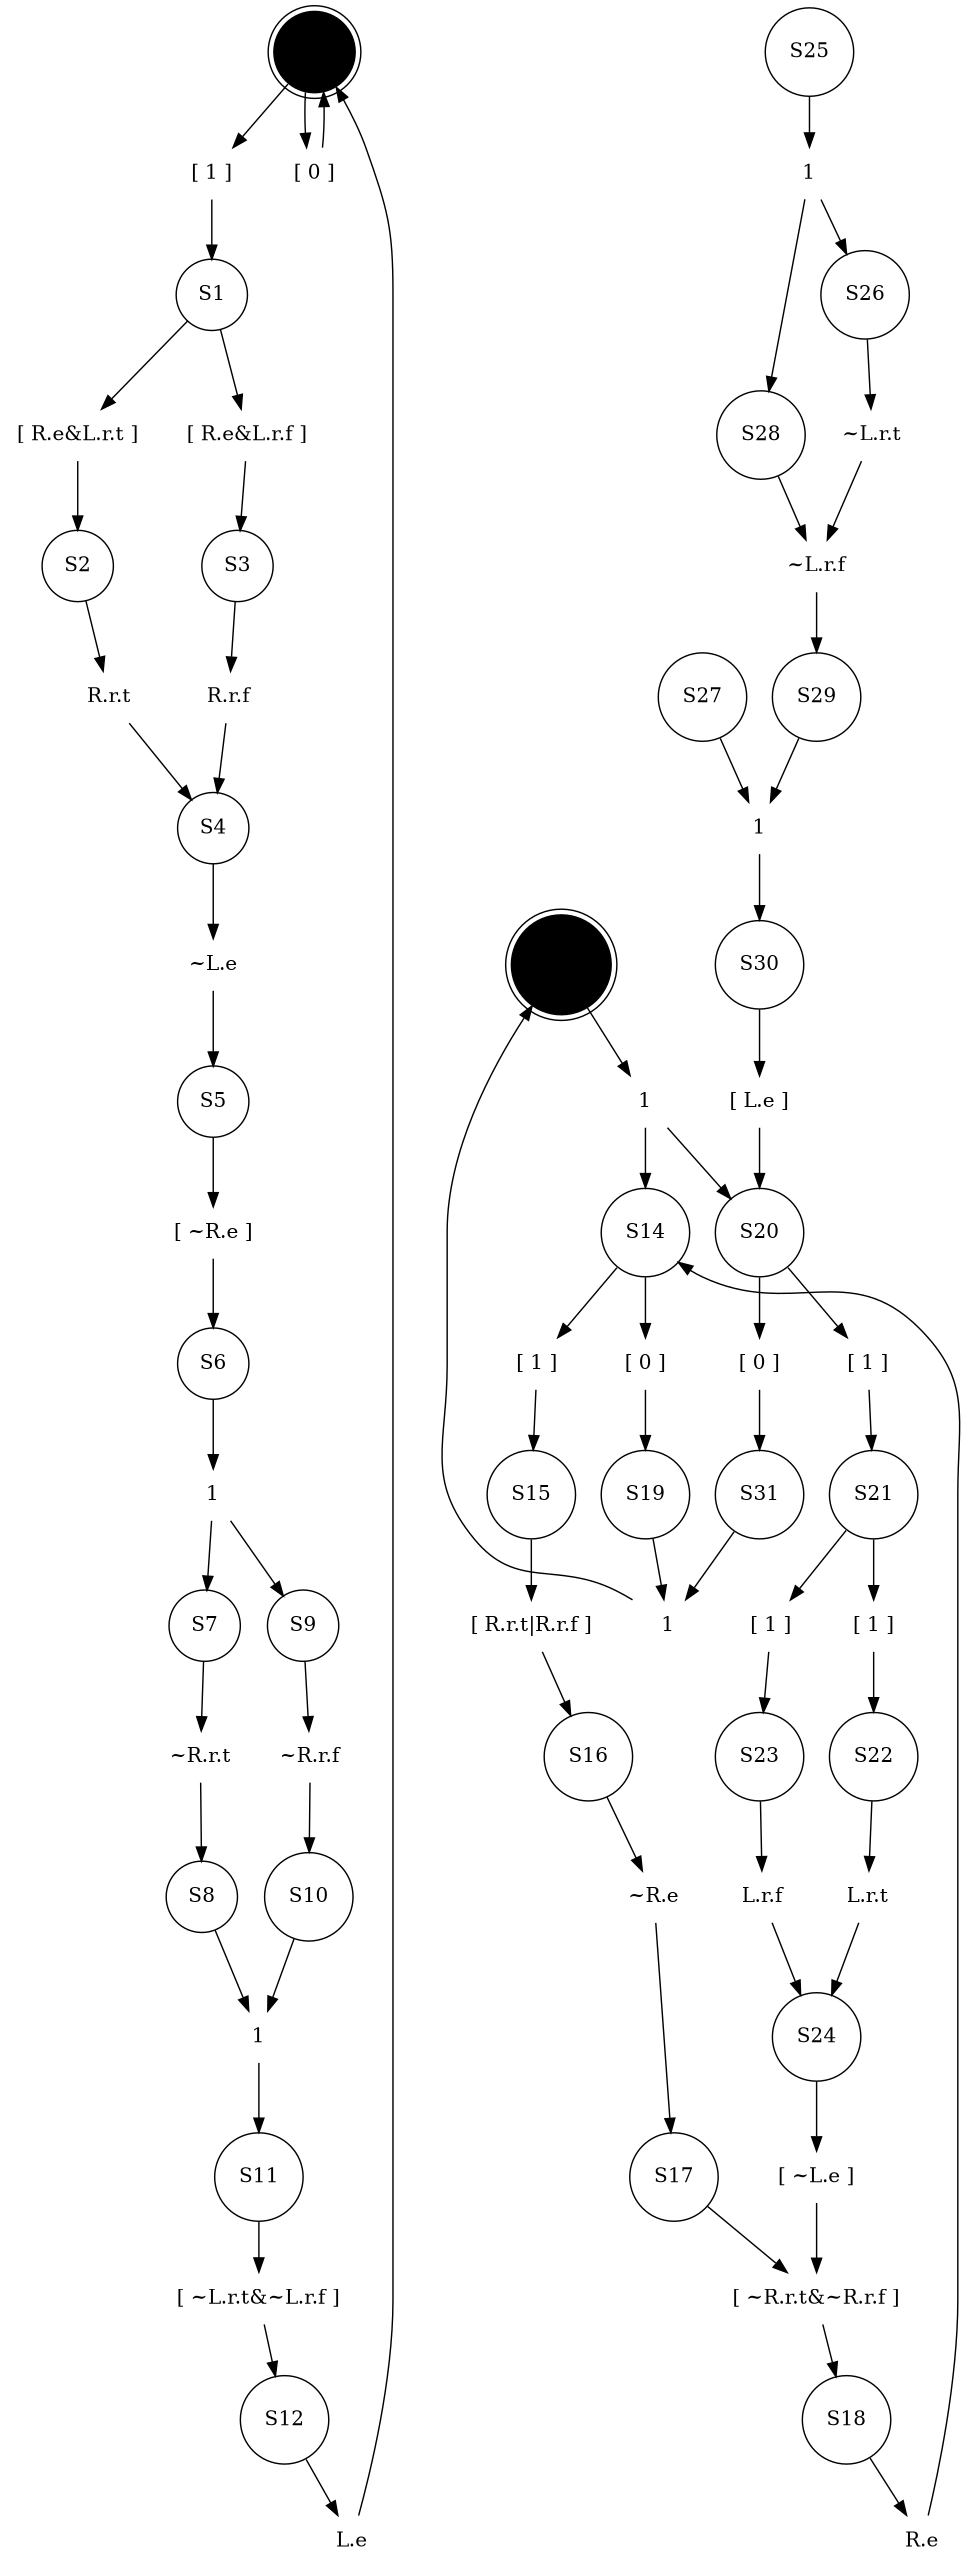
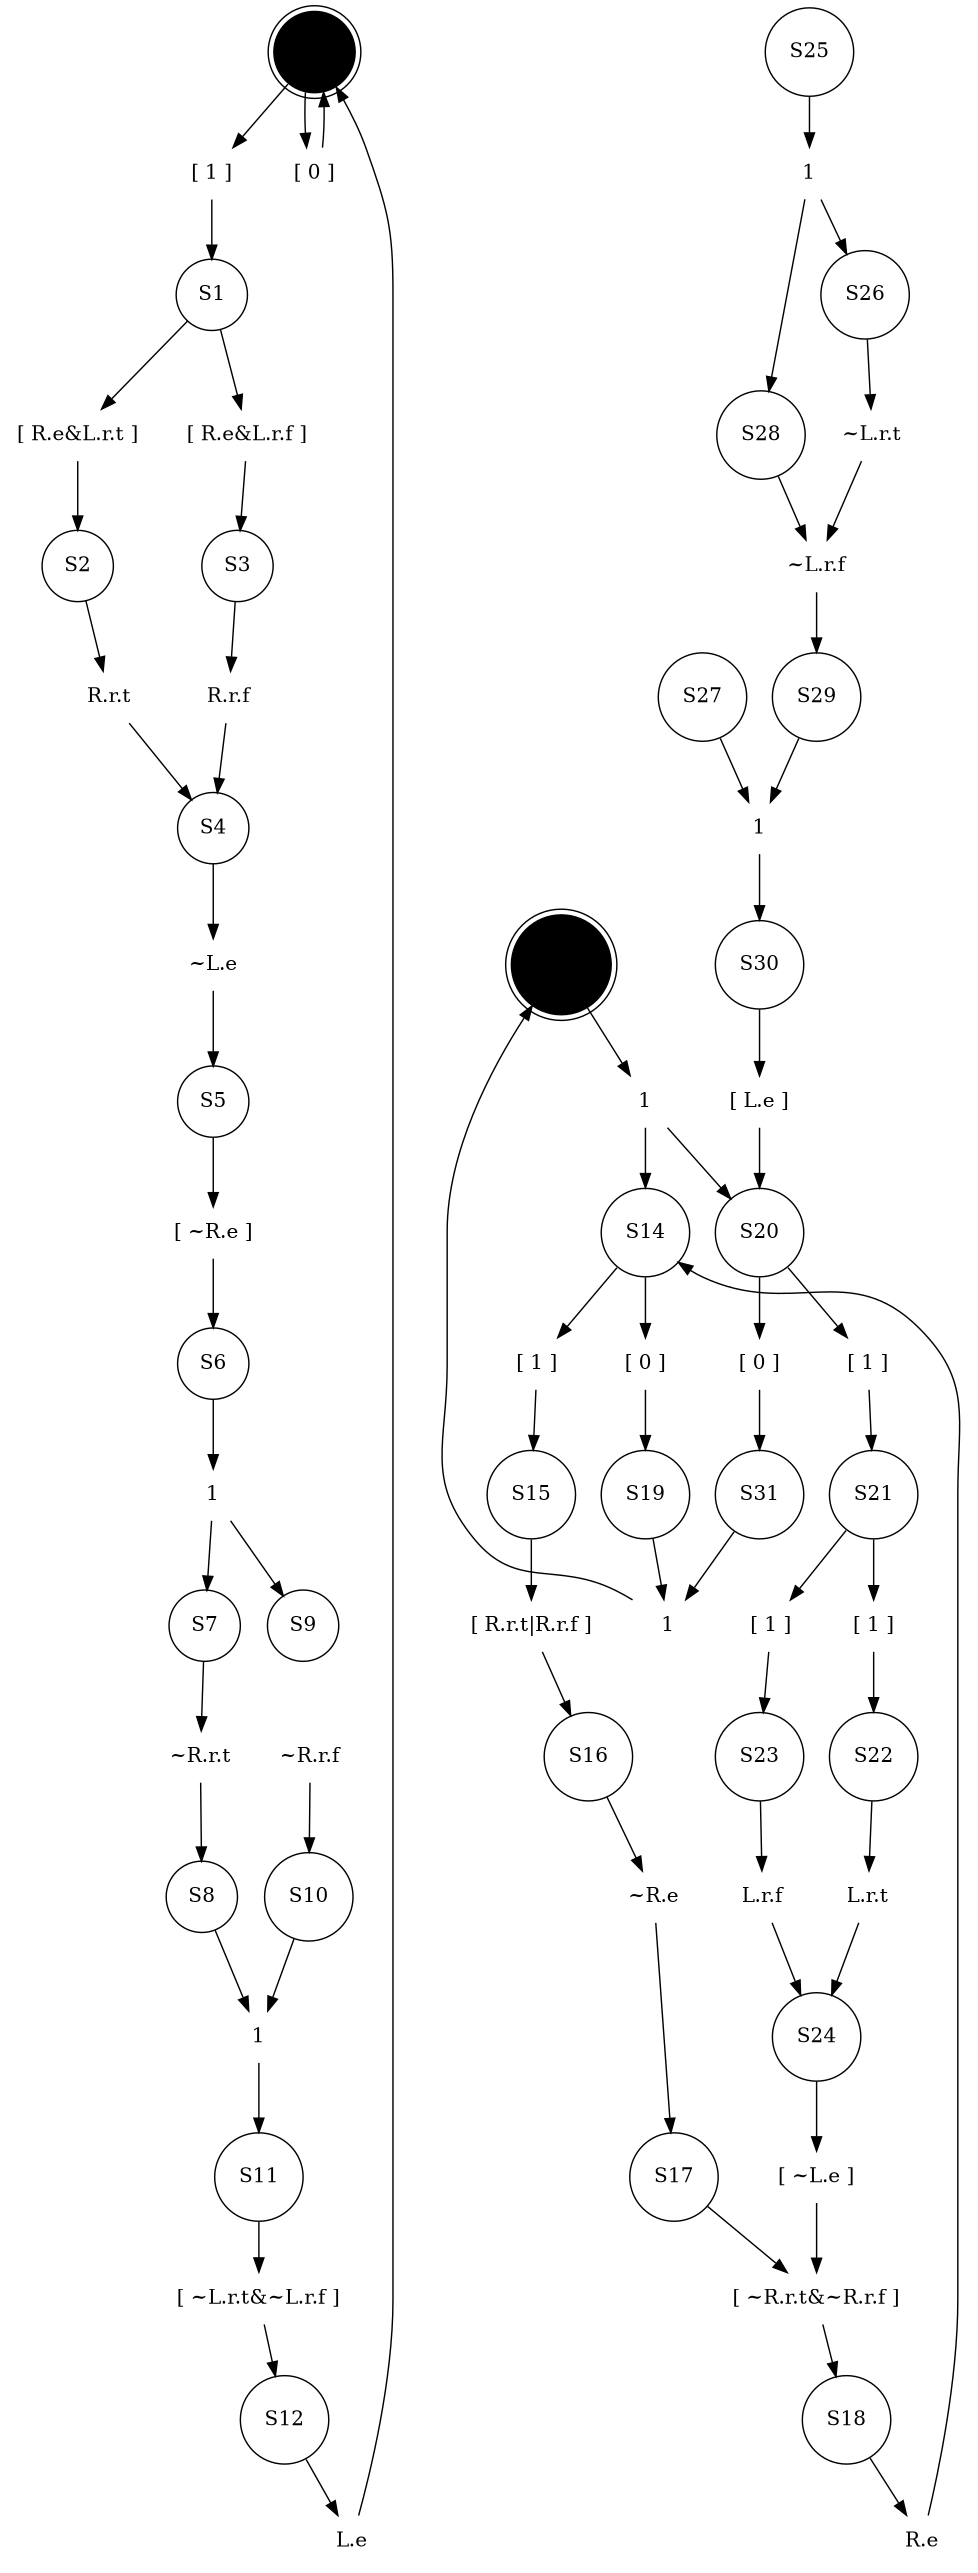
(307, 1689) -> none
